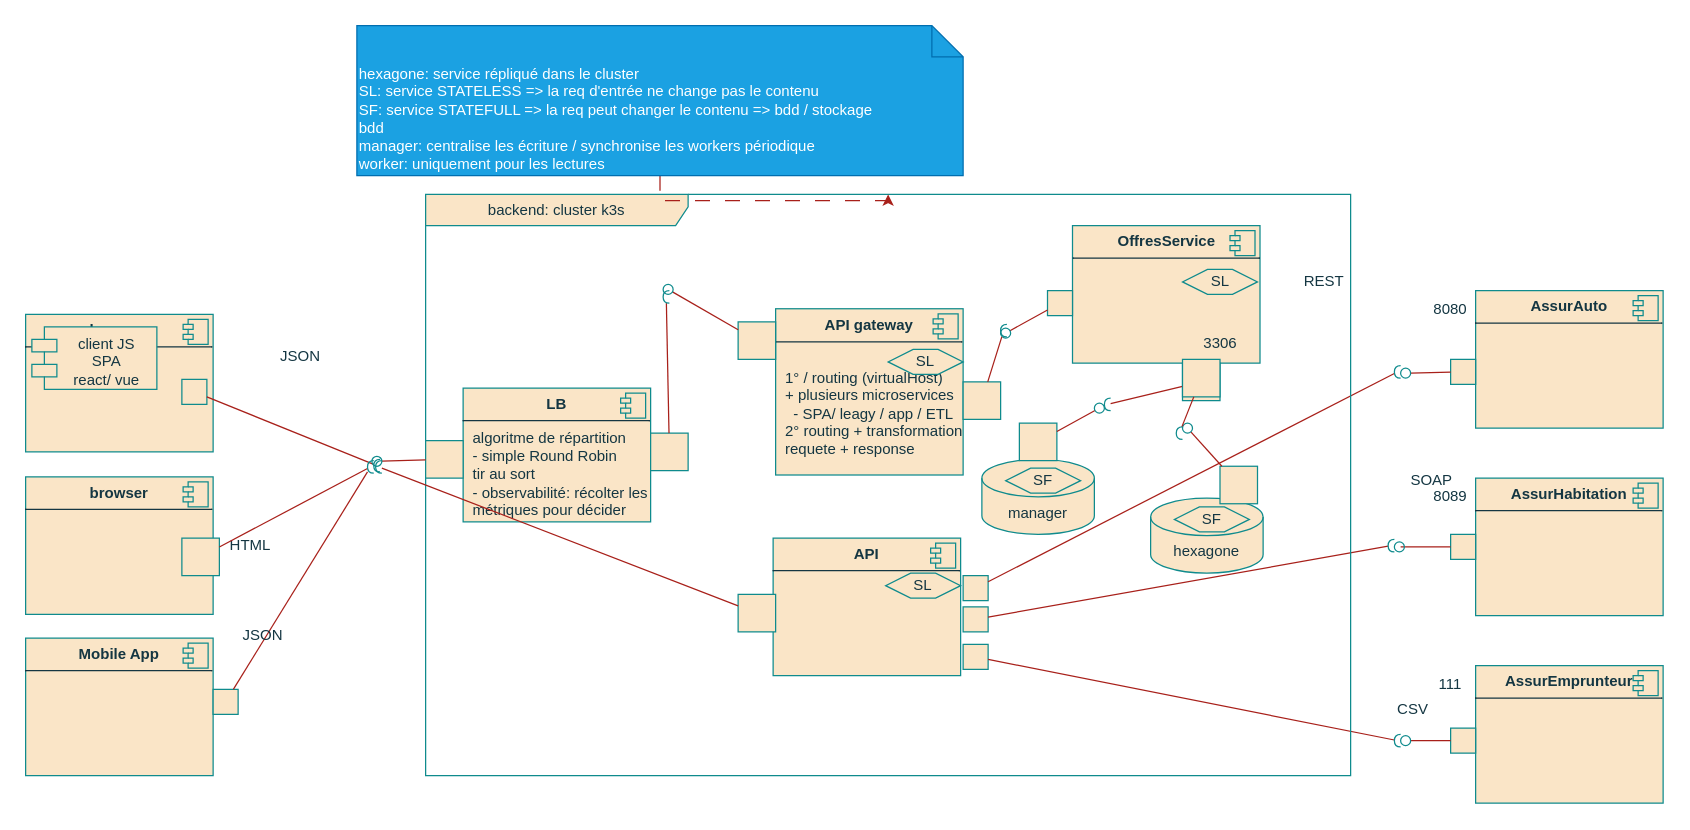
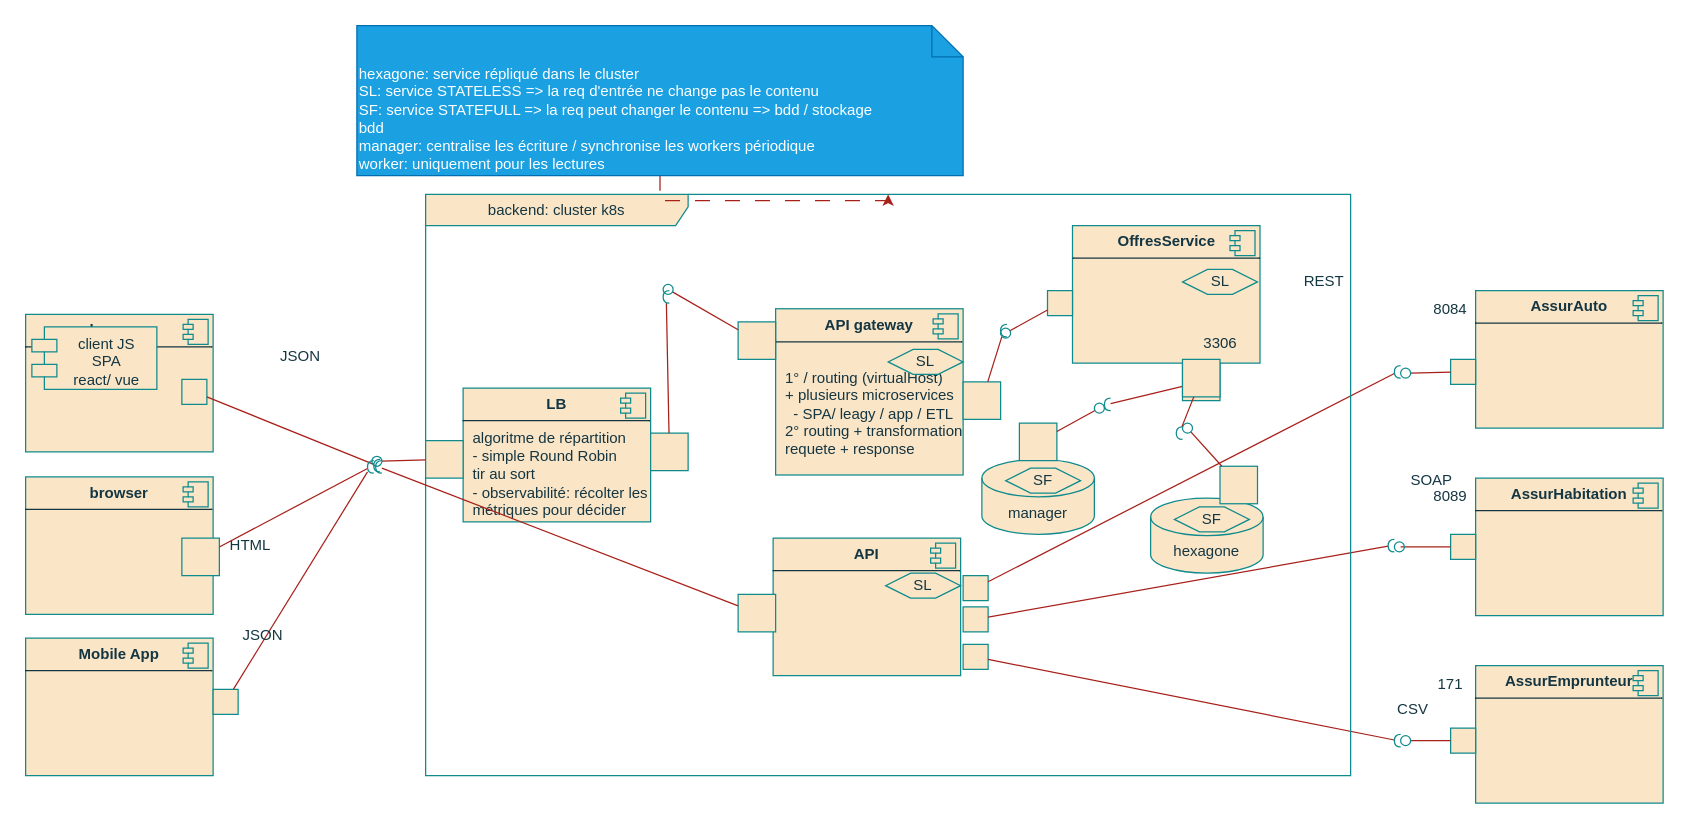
(557, 211) -> (557, 211)
(1451, 309) -> (1451, 309)
(1451, 684) -> (1451, 684)
